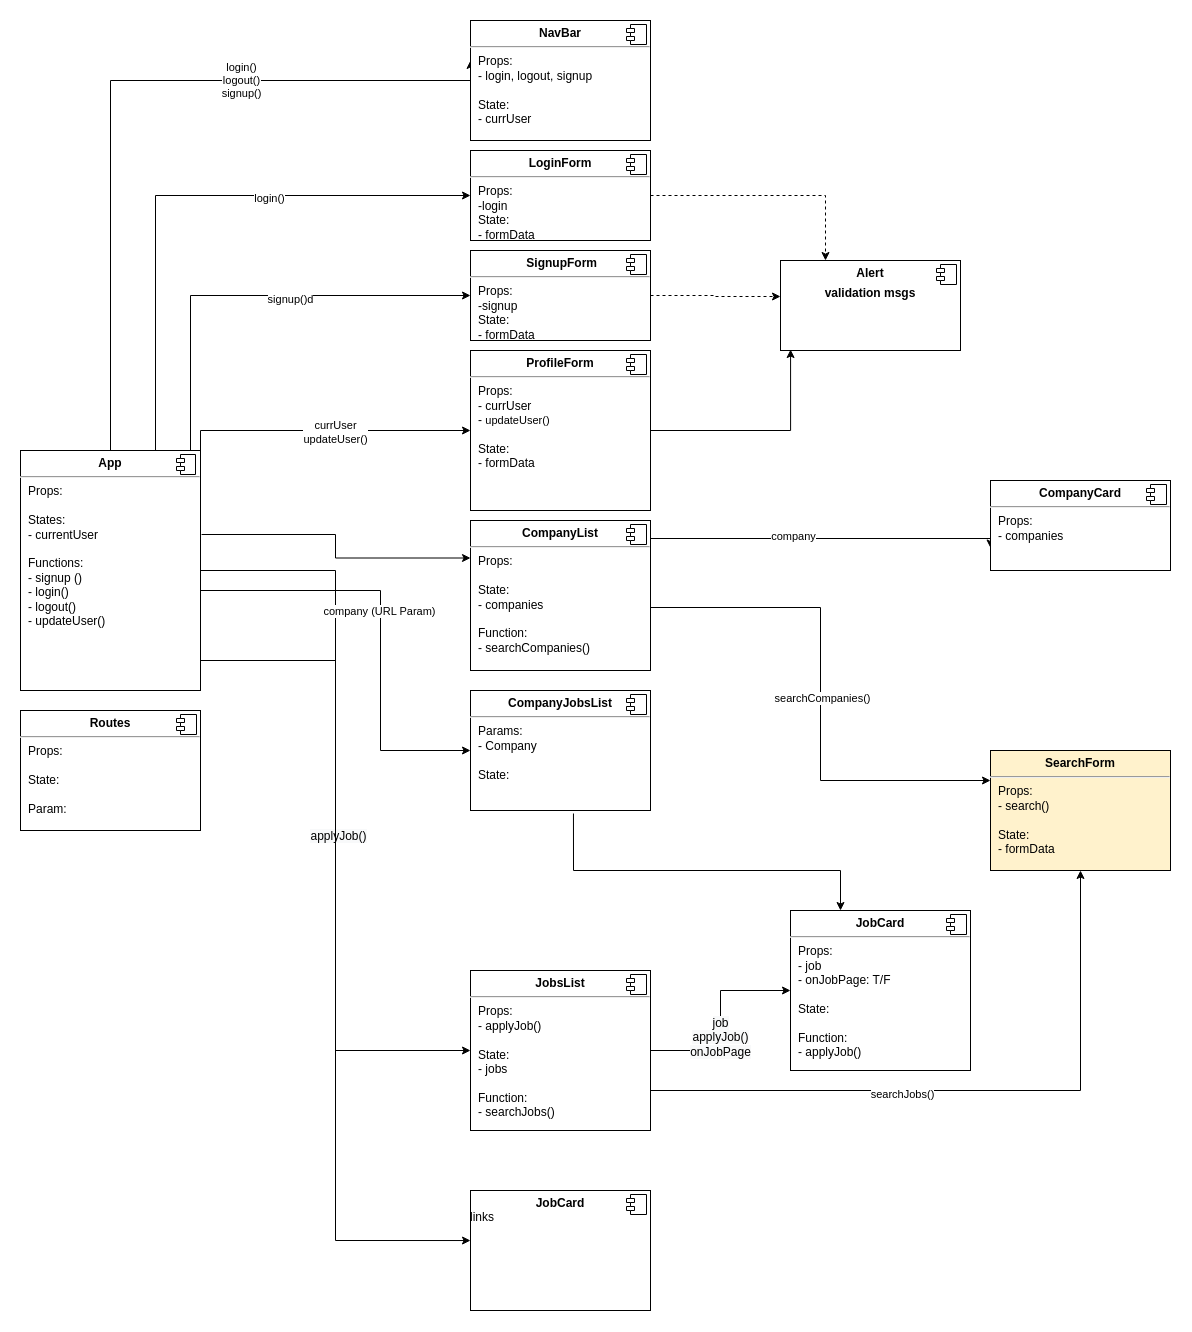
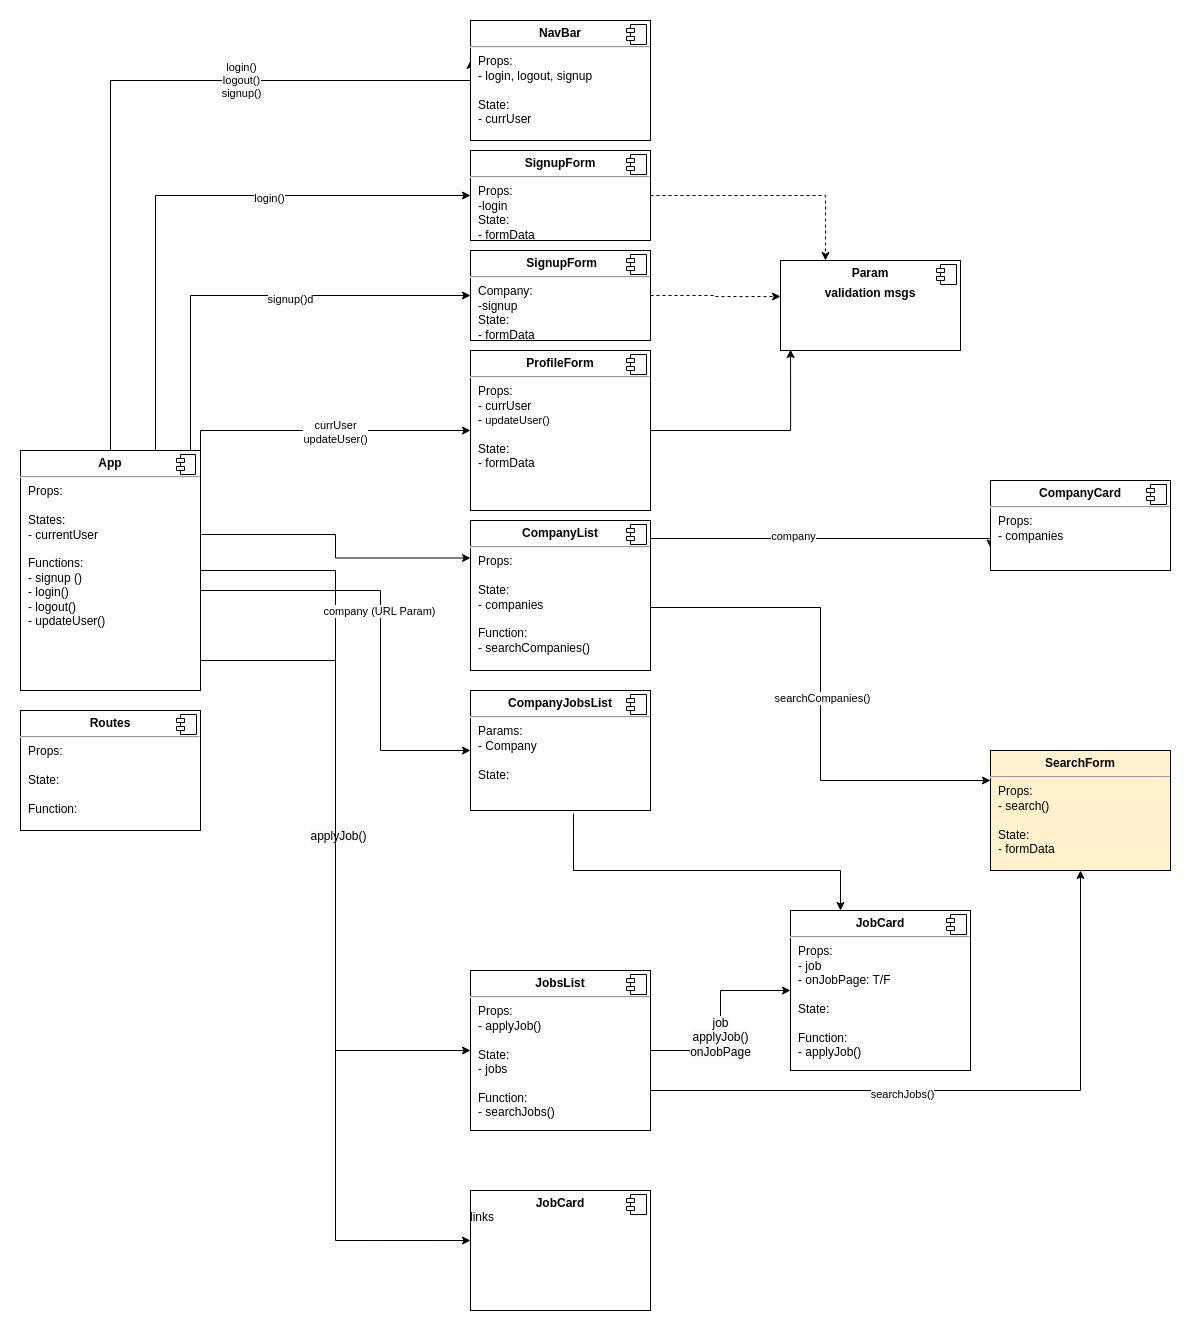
(503, 151) -> (503, 151)
(503, 251) -> (503, 251)
(825, 261) -> (825, 261)
(41, 711) -> (48, 711)
